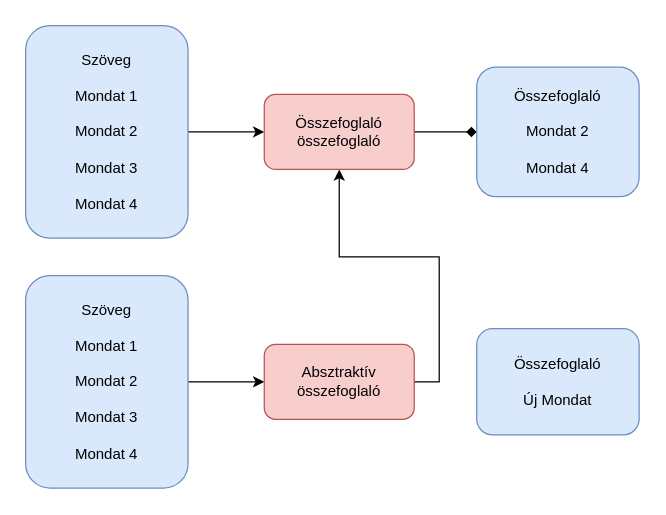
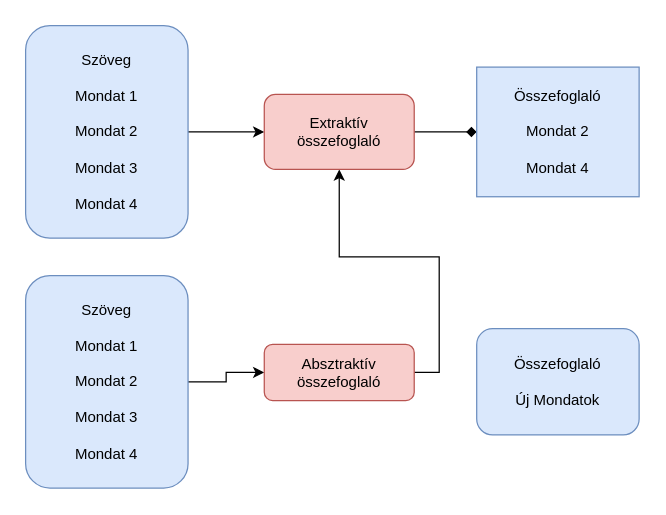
(339, 132) -> (339, 132)
(558, 132) -> (558, 132)
(339, 382) -> (339, 373)
(558, 382) -> (558, 382)
